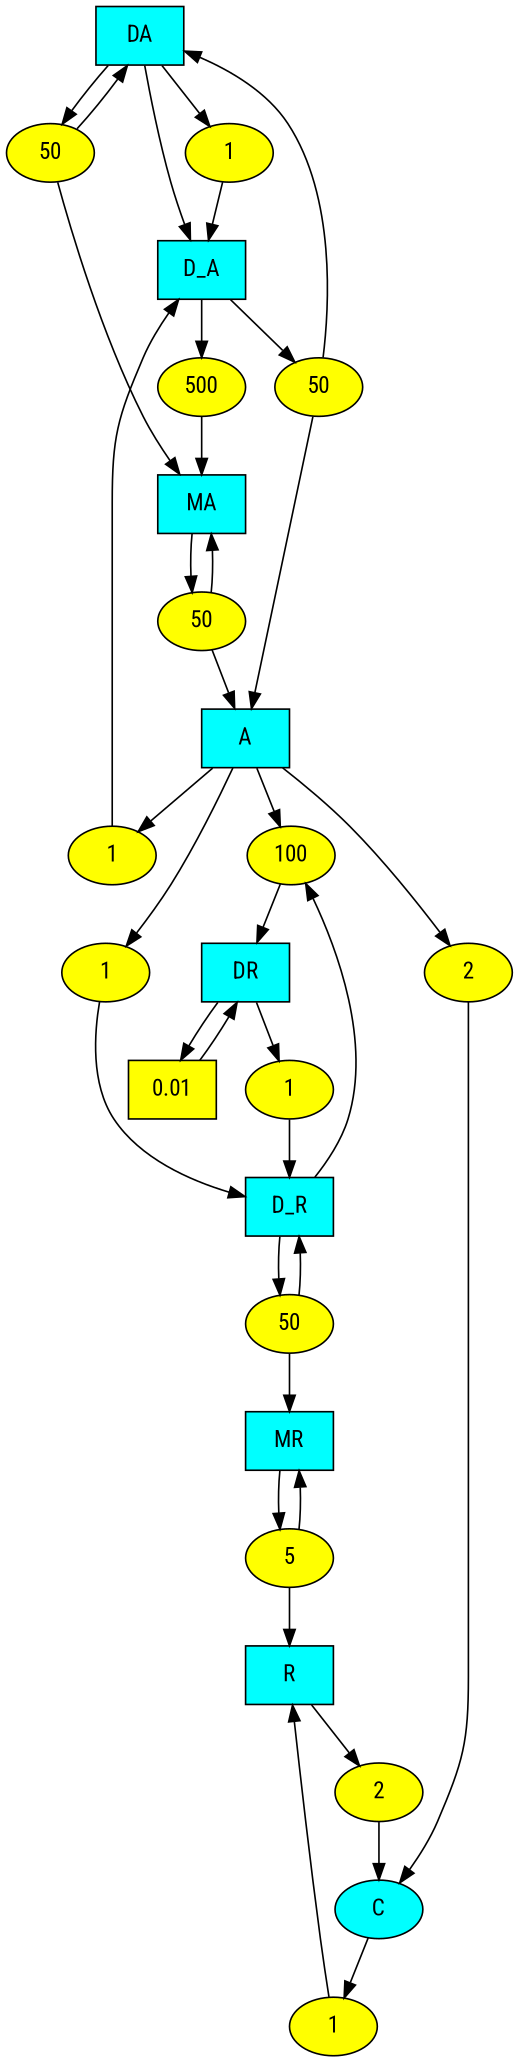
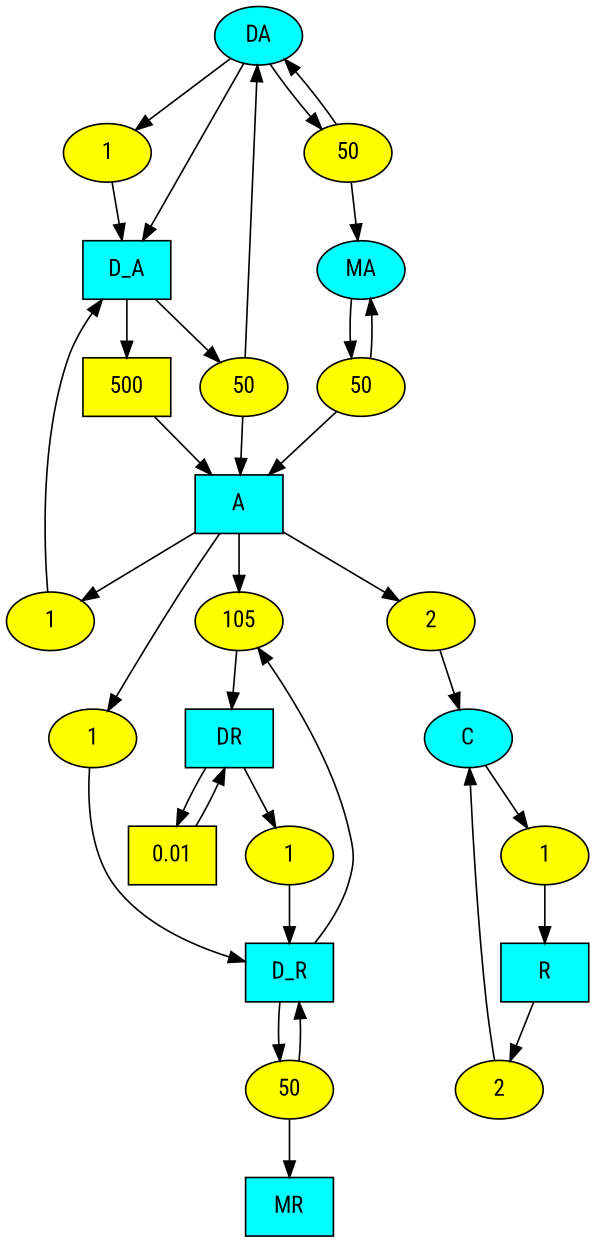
(140, 36) -> (259, 36)
(202, 387) -> (127, 387)
(202, 438) -> (177, 440)
(202, 504) -> (361, 270)
(291, 855) -> (239, 621)
(289, 1558) -> none
